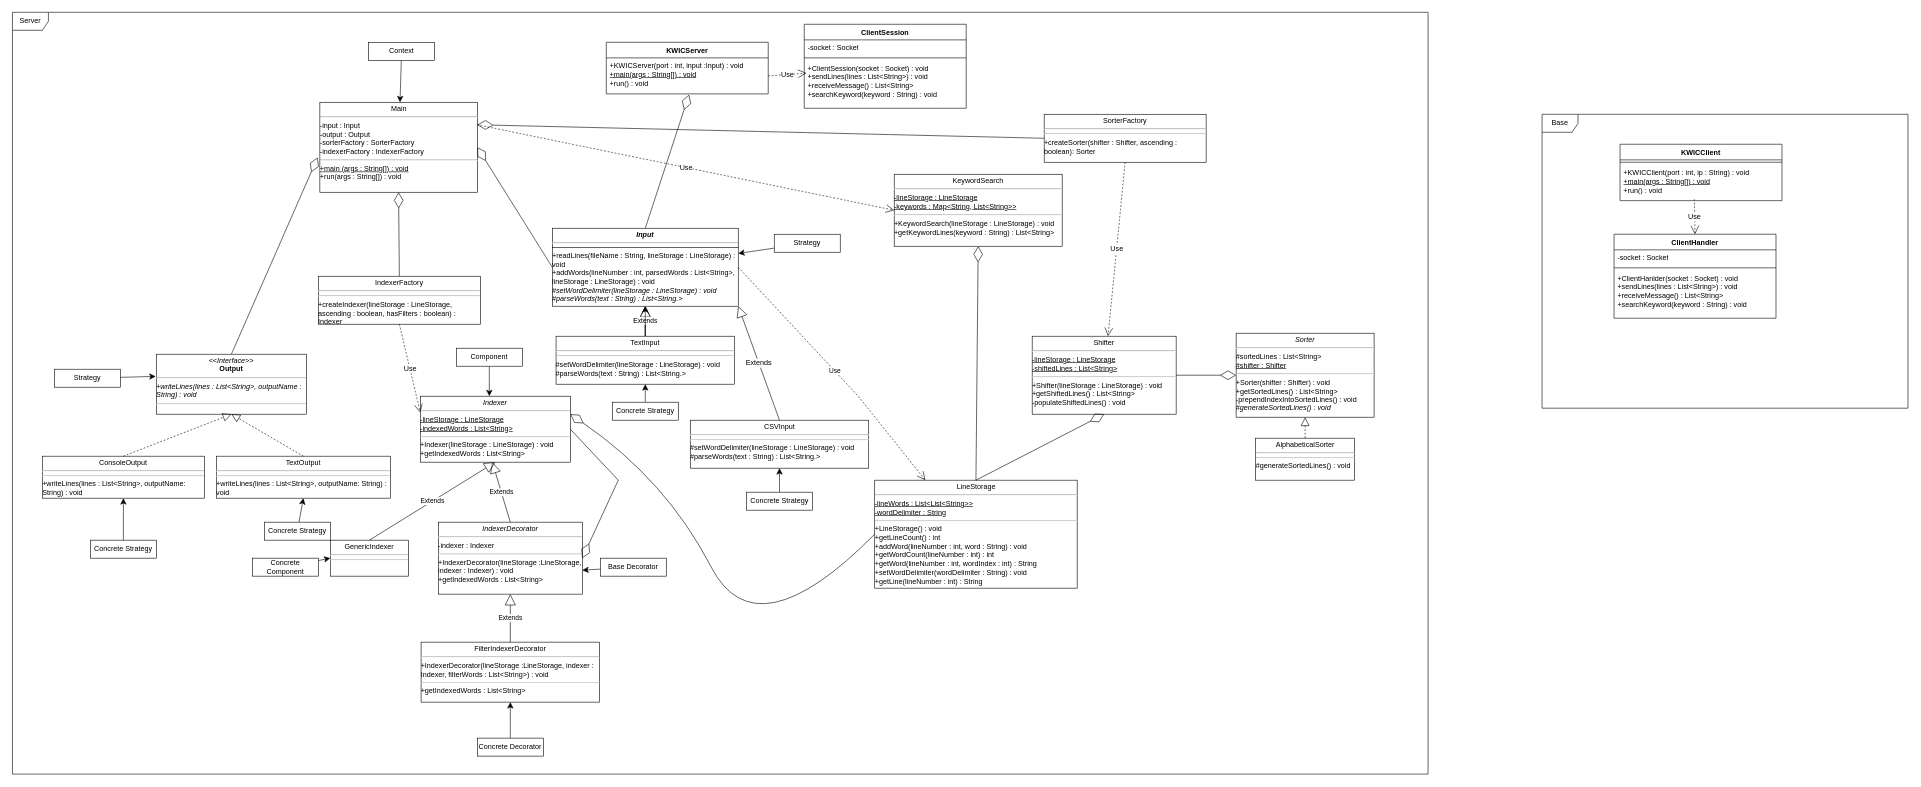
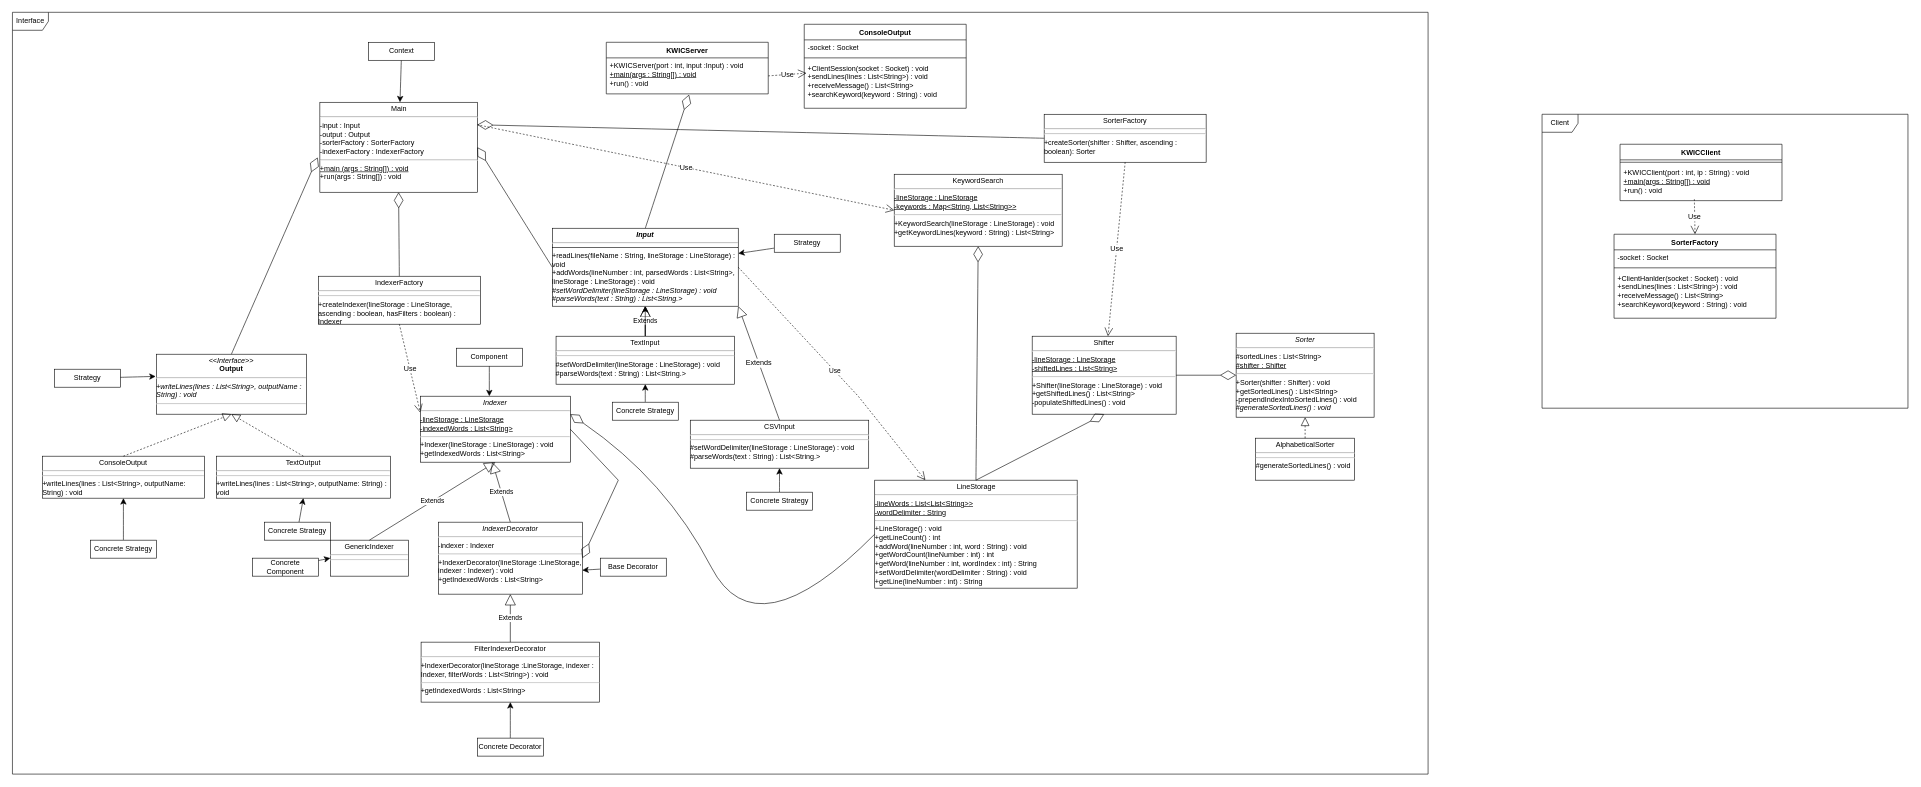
(30, 21) -> (30, 21)
(885, 33) -> (885, 33)
(1560, 123) -> (1560, 123)
(1695, 243) -> (1695, 243)
